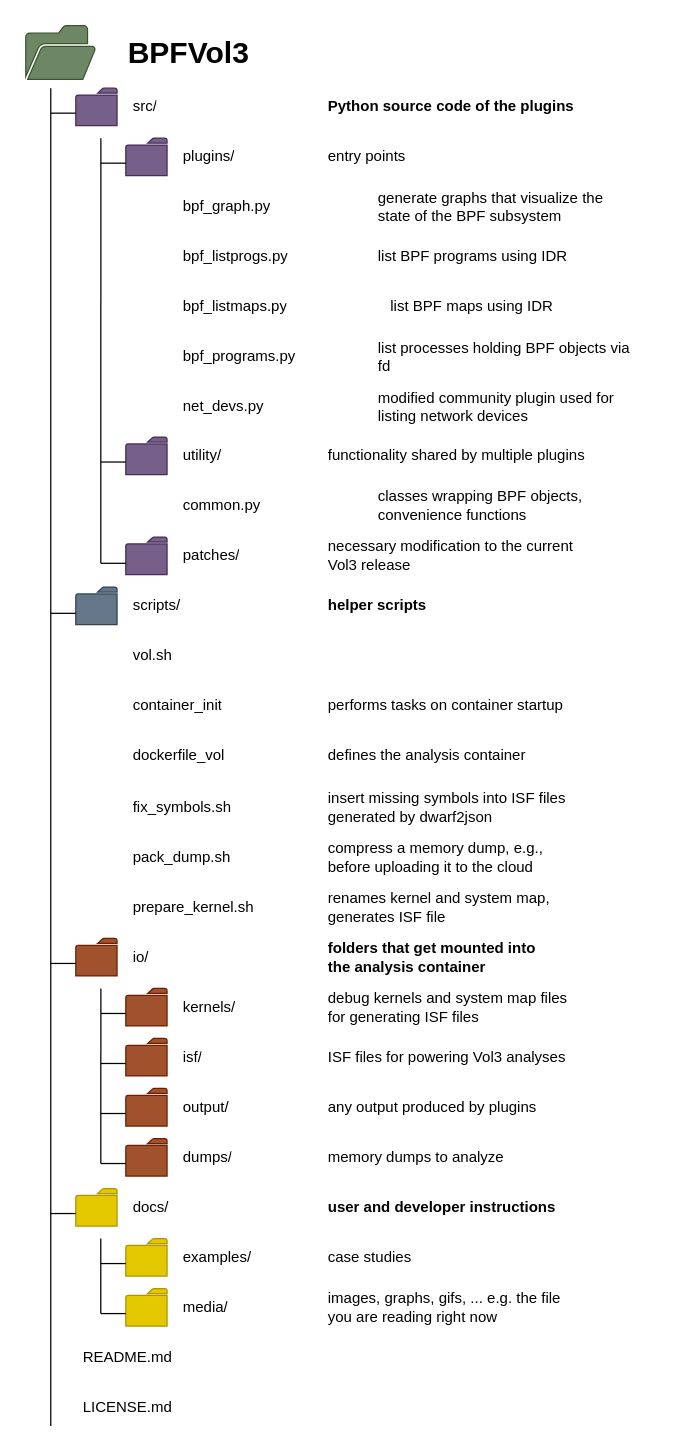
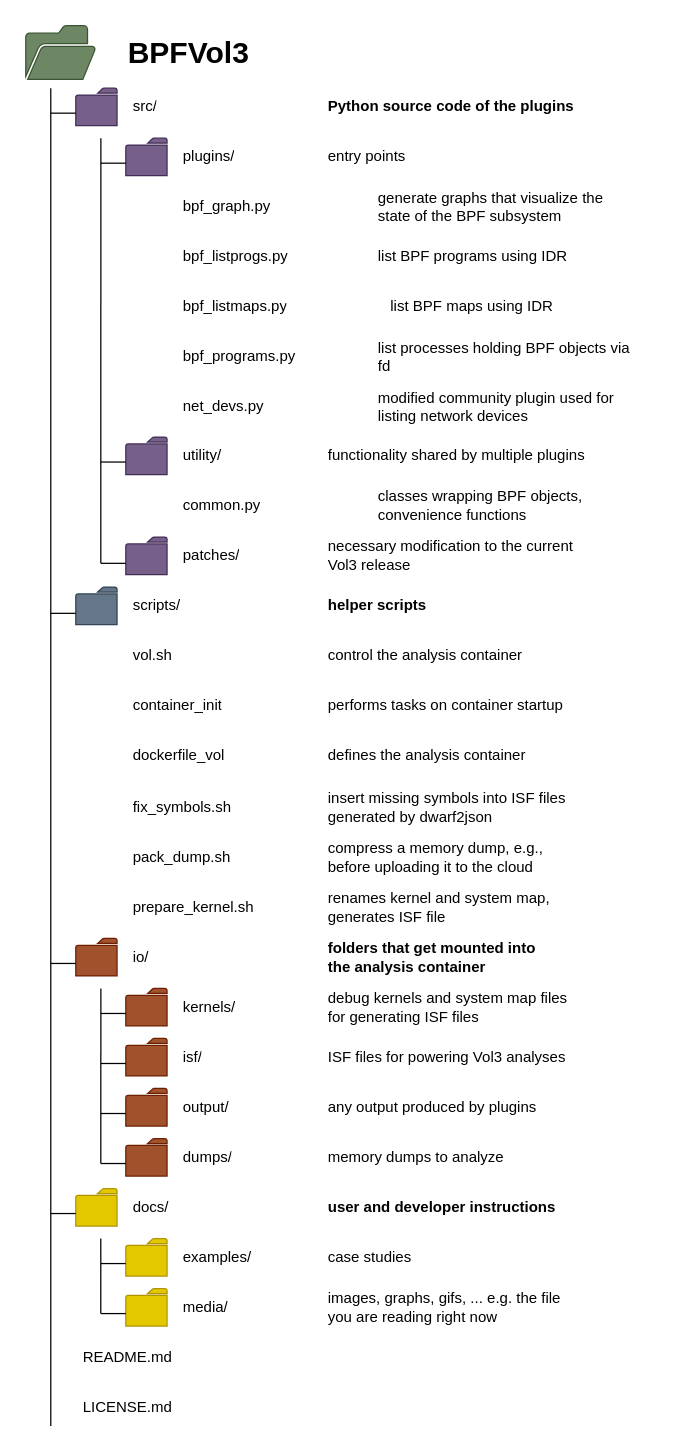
none -> (457, 656)
